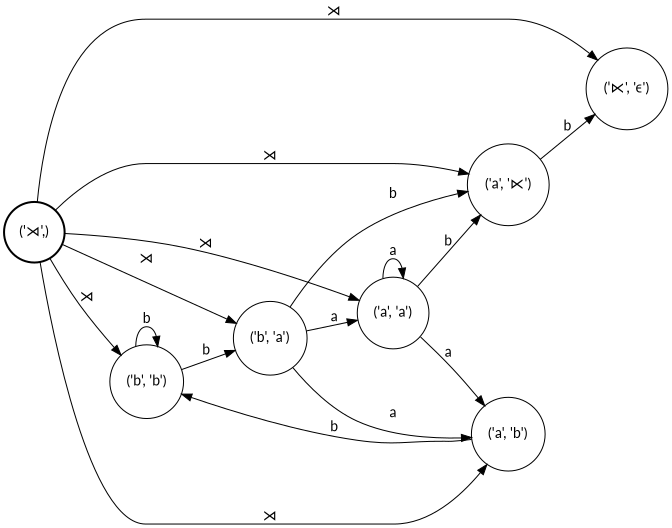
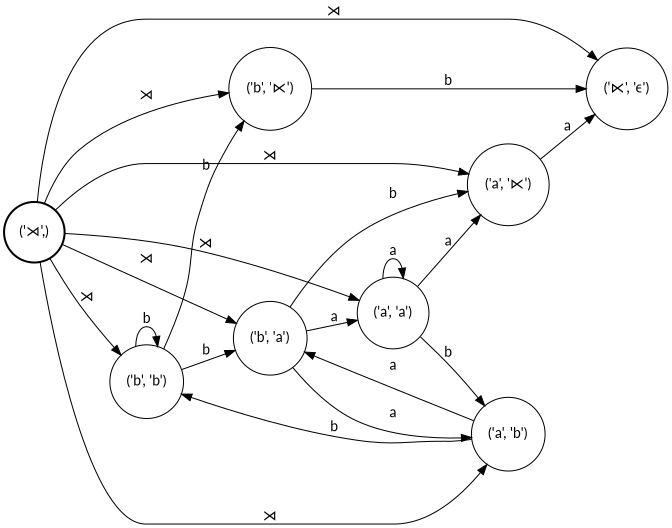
none -> (270, 89)
(568, 127) -> (568, 127)
(448, 242) -> (448, 242)
(448, 353) -> (448, 353)
none -> (394, 389)
